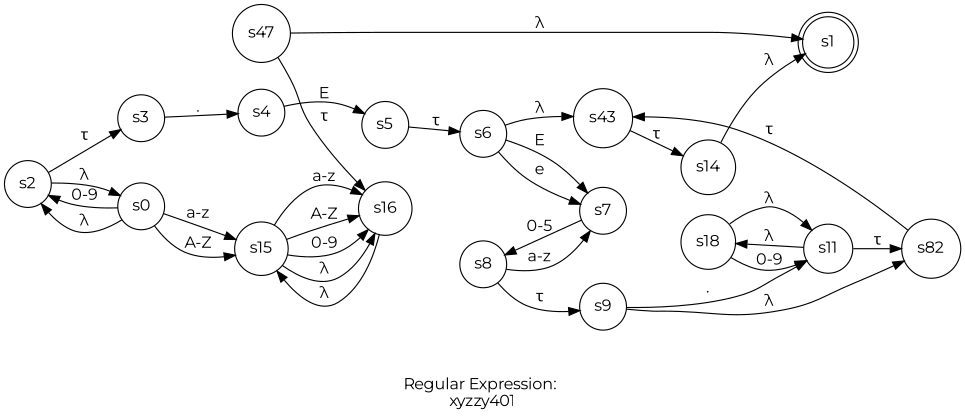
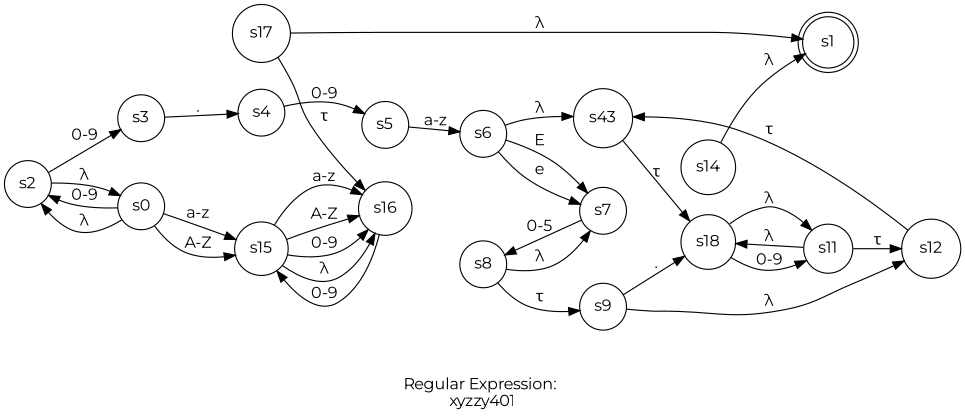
(261, 33) -> (261, 33)
(324, 94) -> (324, 94)
(436, 121) -> (436, 121)
(85, 136) -> (85, 136)
(651, 141) -> (653, 177)
(931, 249) -> (931, 249)
(540, 257) -> (540, 257)
(324, 294) -> (324, 294)
(715, 301) -> (649, 279)
